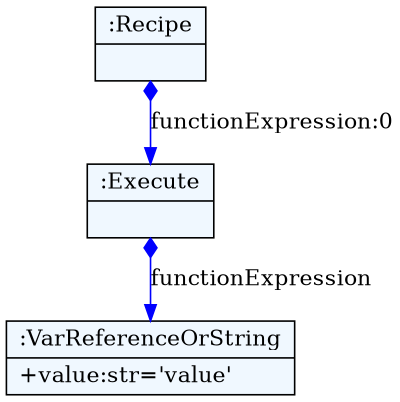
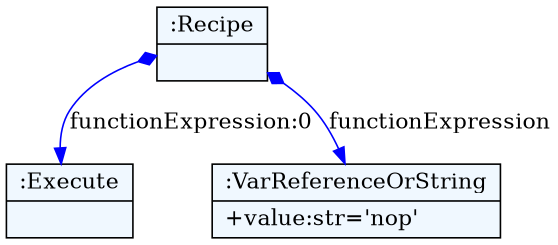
(151, 281) -> (316, 112)
(126, 376) -> (322, 219)
